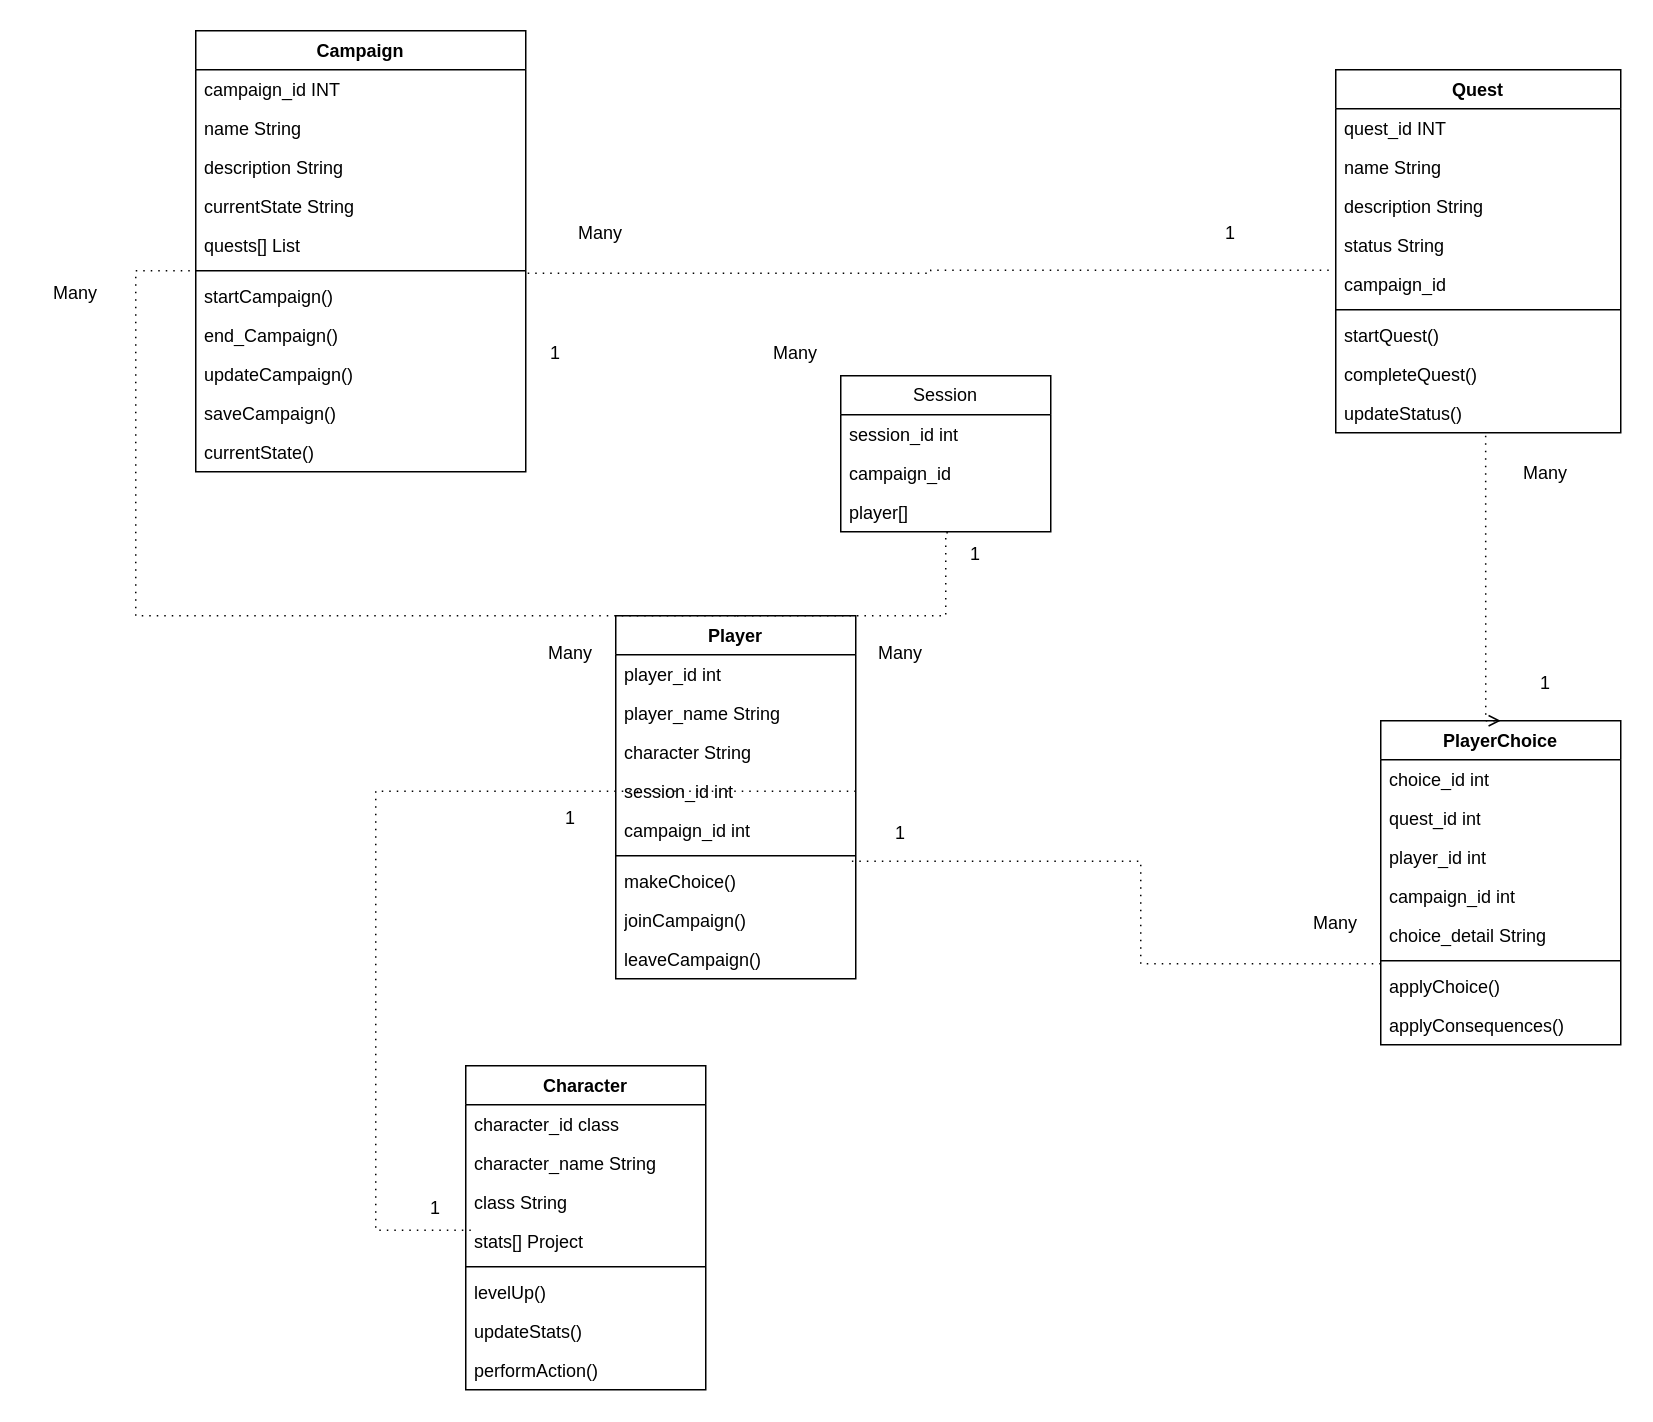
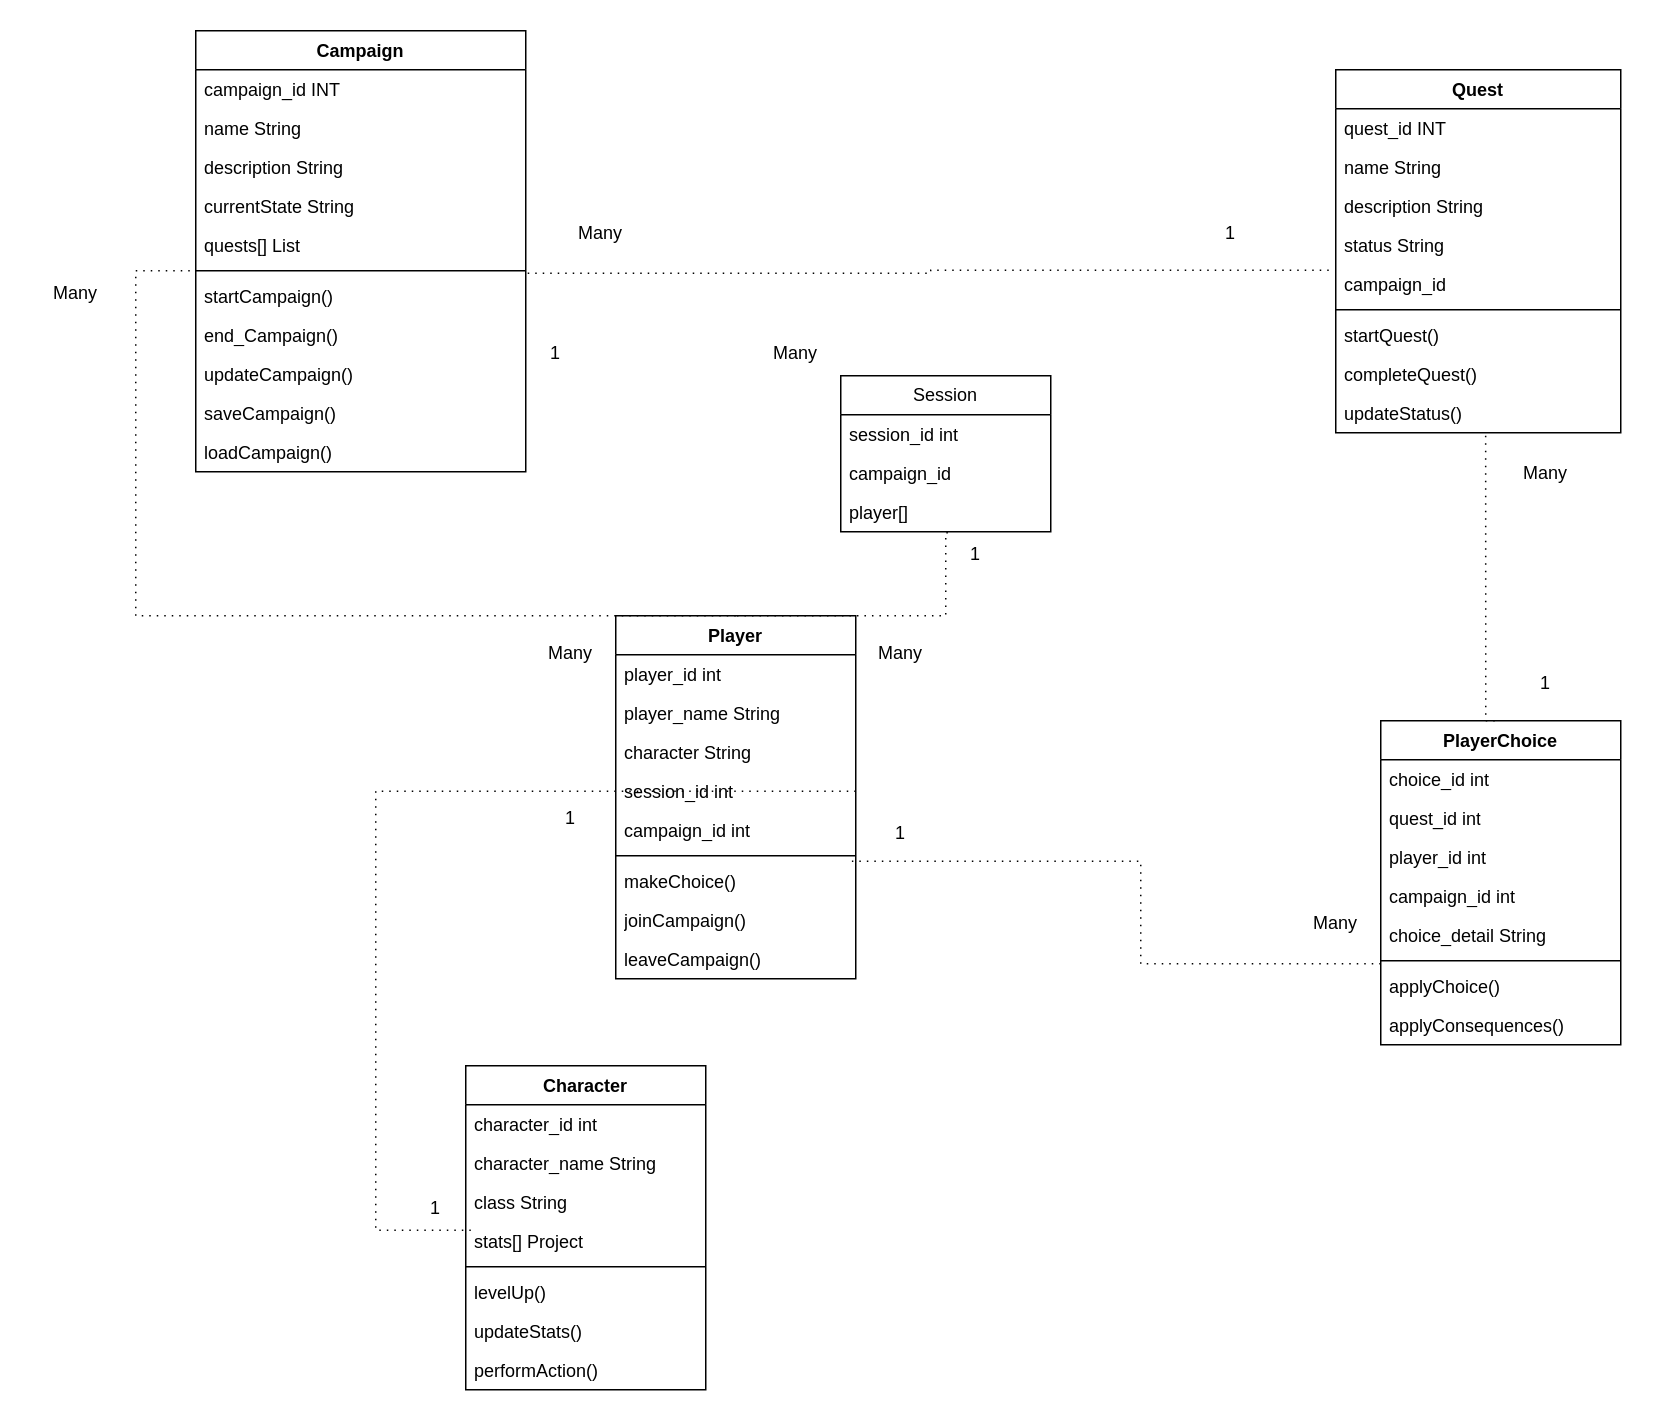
(275, 454) -> (271, 454)
(1493, 721) -> (1494, 721)
(558, 1126) -> (548, 1126)
